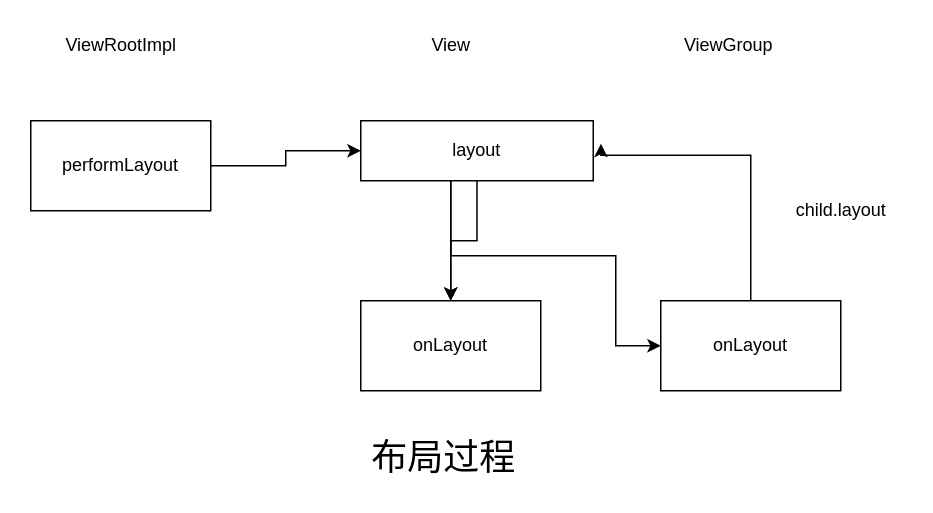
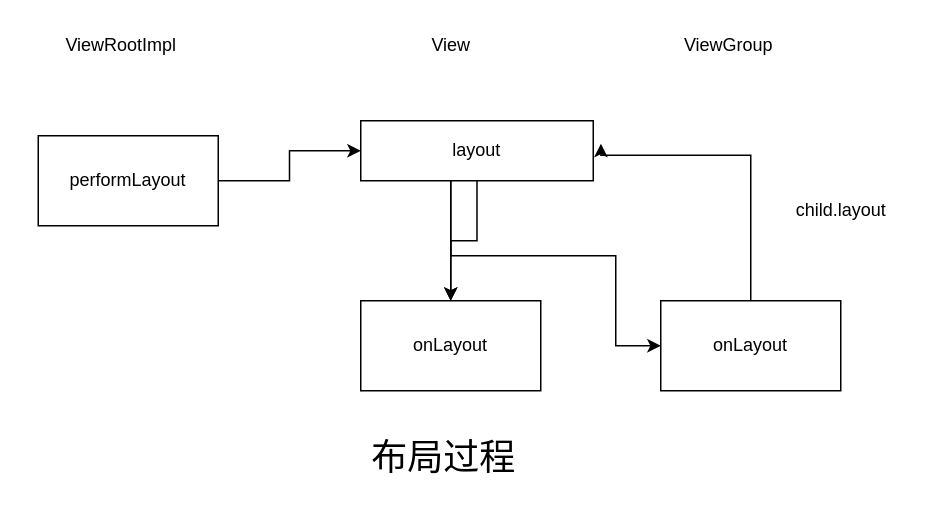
(121, 166) -> (128, 181)
